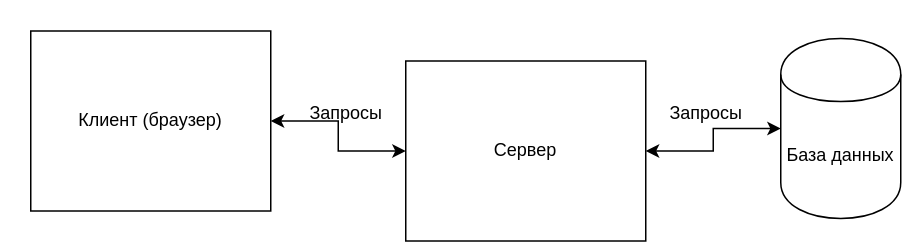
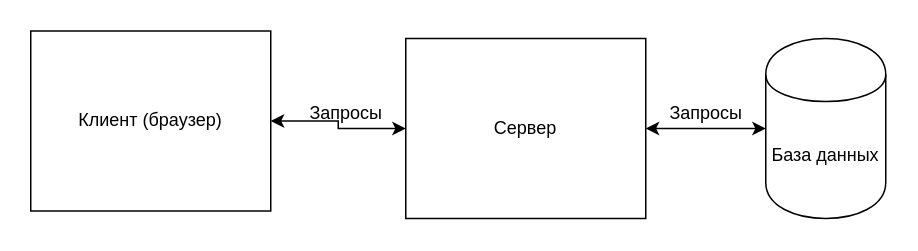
(841, 128) -> (826, 128)
(526, 151) -> (526, 128)
